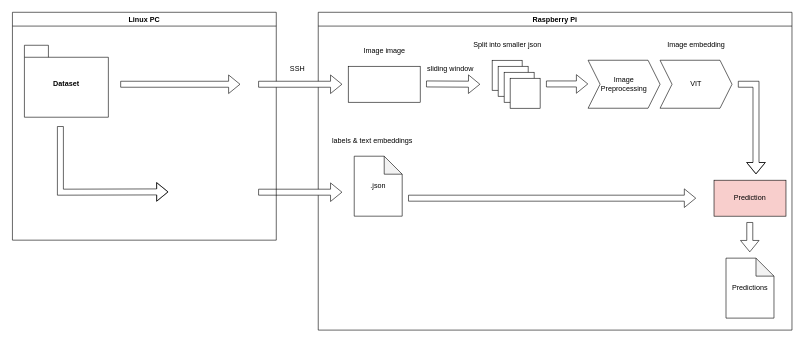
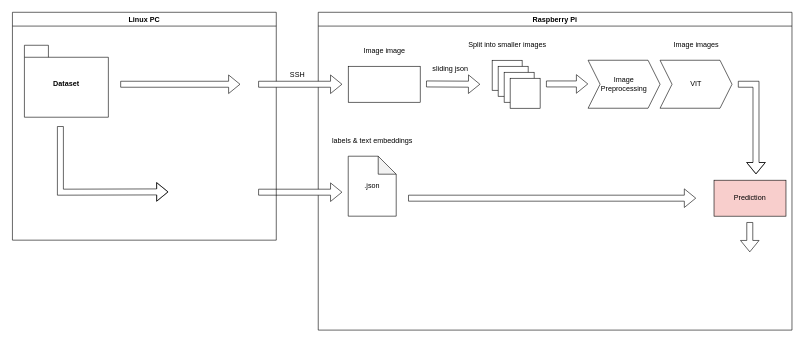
(508, 45) -> (508, 45)
(697, 45) -> (697, 45)
(297, 69) -> (297, 75)
(451, 69) -> (451, 69)
(378, 186) -> (372, 186)
(750, 288) -> none
